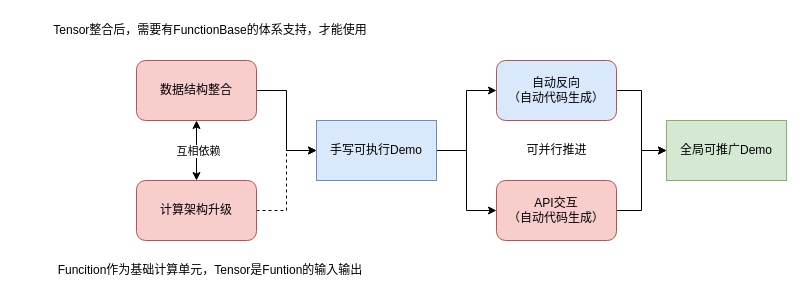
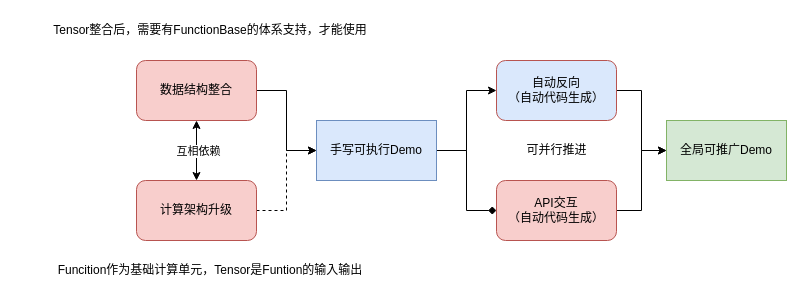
(488, 211) -> (488, 211)
